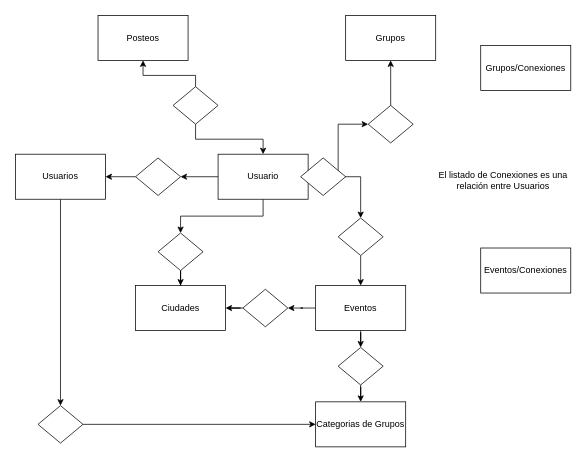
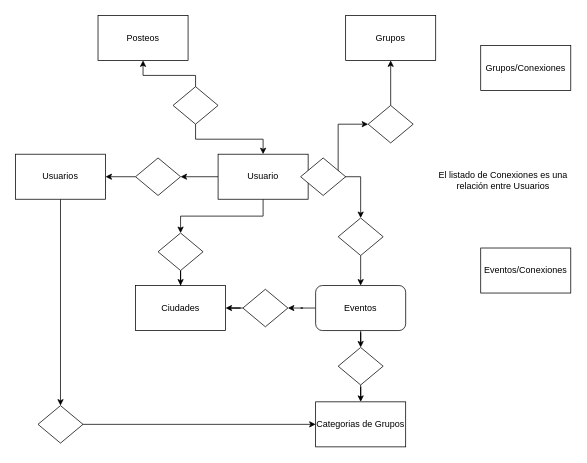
(360, 308) -> (360, 308)
